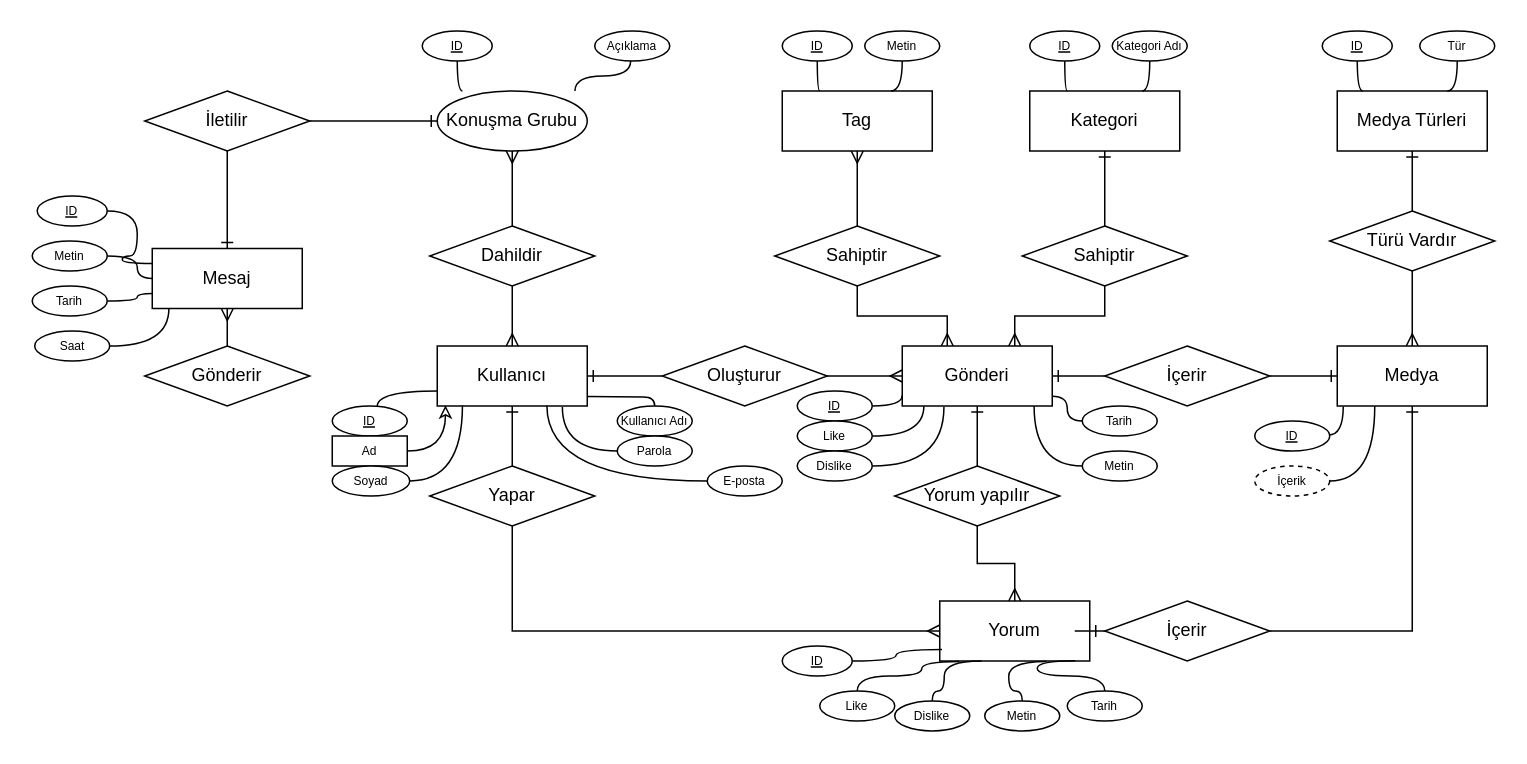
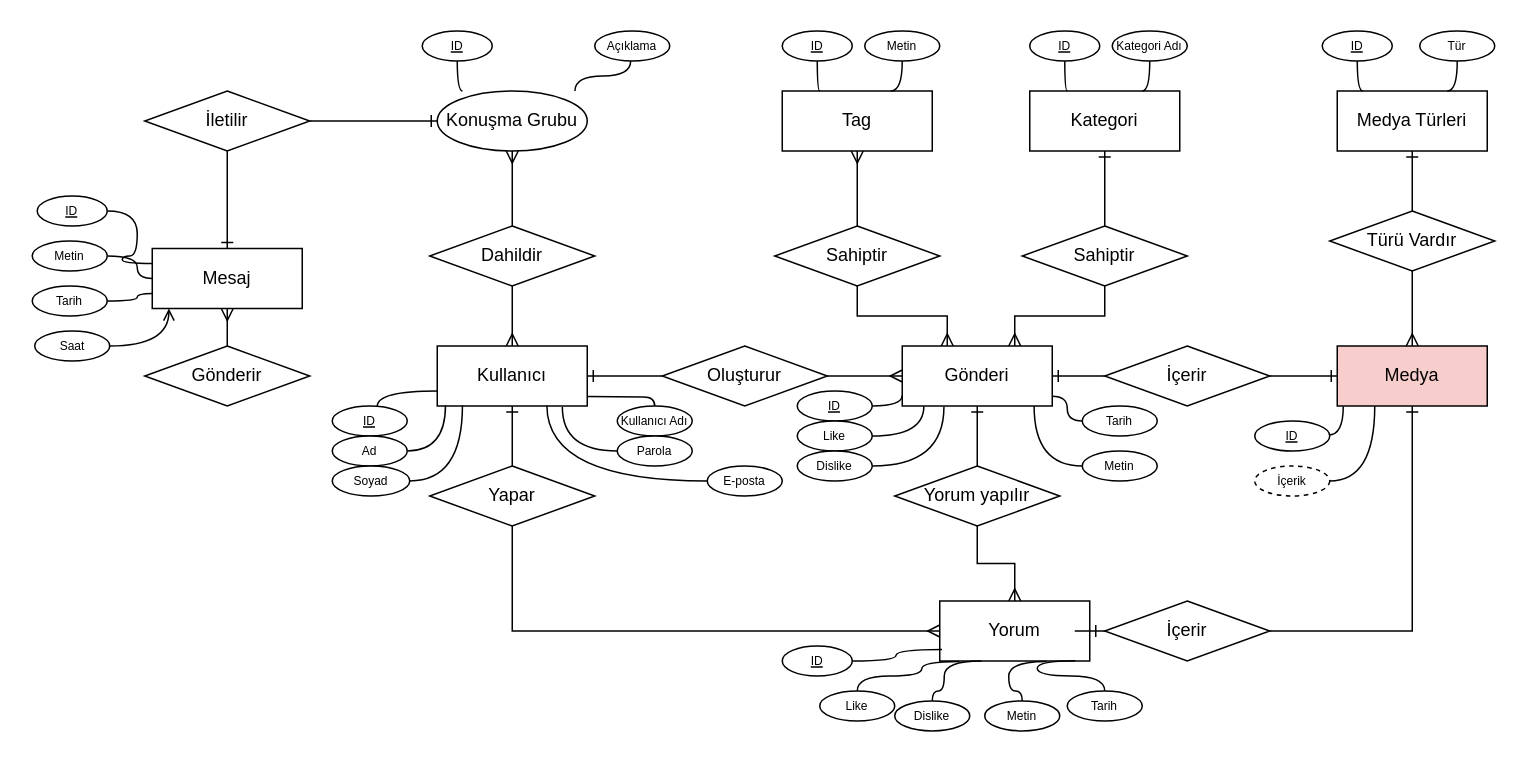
(164, 327) -> (163, 330)
(1412, 376) -> (1412, 376)
(435, 442) -> (437, 438)
(370, 451) -> (370, 451)
